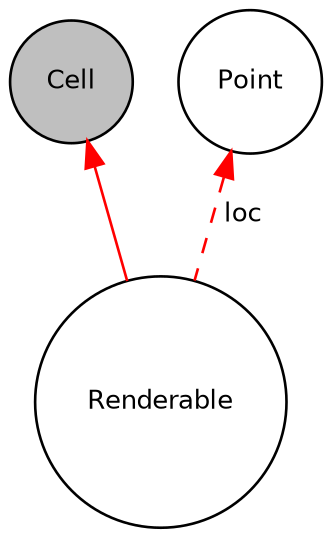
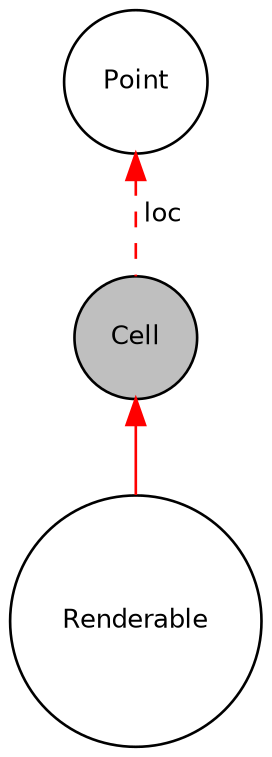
(209, 229) -> (136, 228)
